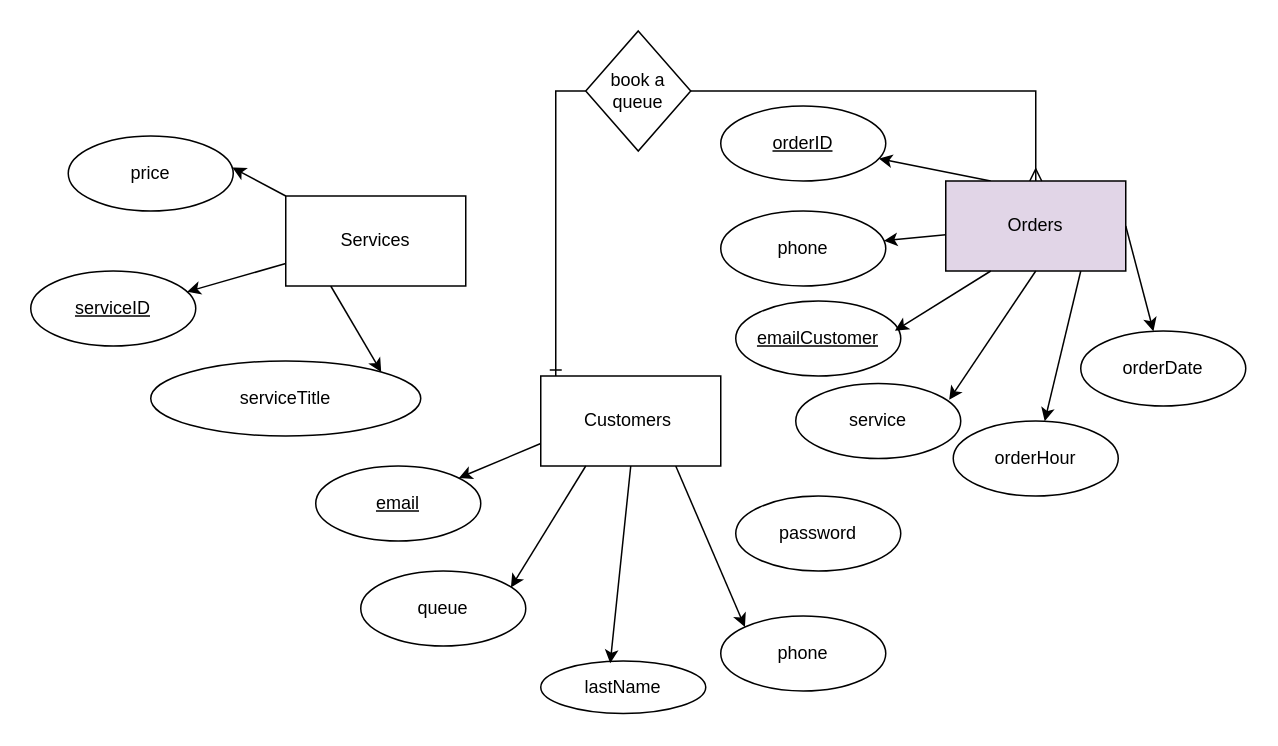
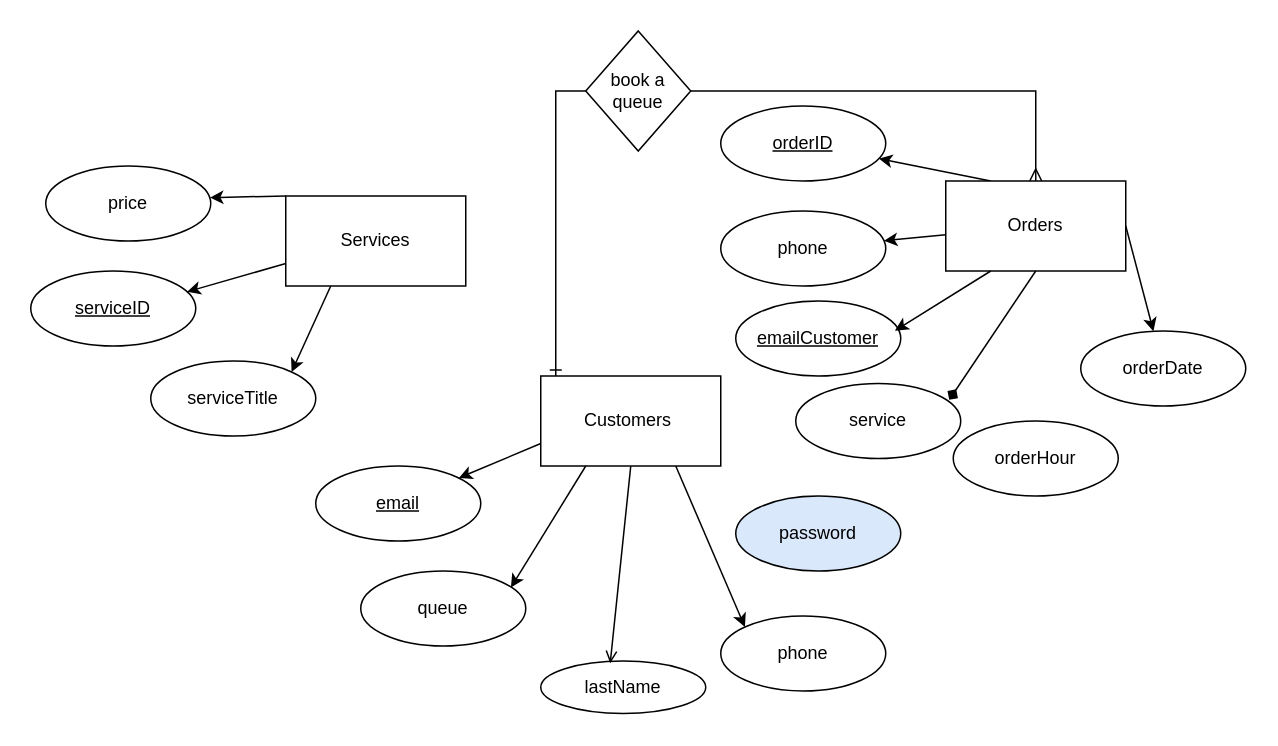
(151, 173) -> (128, 203)
(1036, 226) -> (1036, 226)
(1064, 341) -> none
(955, 391) -> (956, 390)
(286, 398) -> (233, 398)
(818, 533) -> (818, 533)
(611, 651) -> (611, 654)
